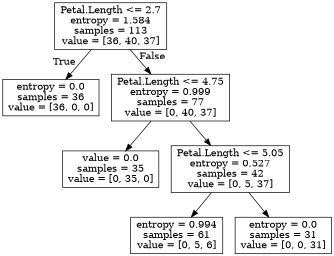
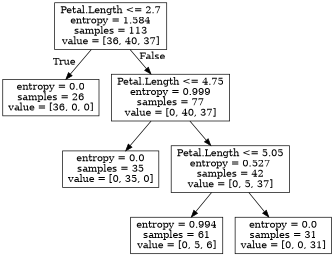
(51, 98) -> (51, 98)
(111, 169) -> (111, 169)
